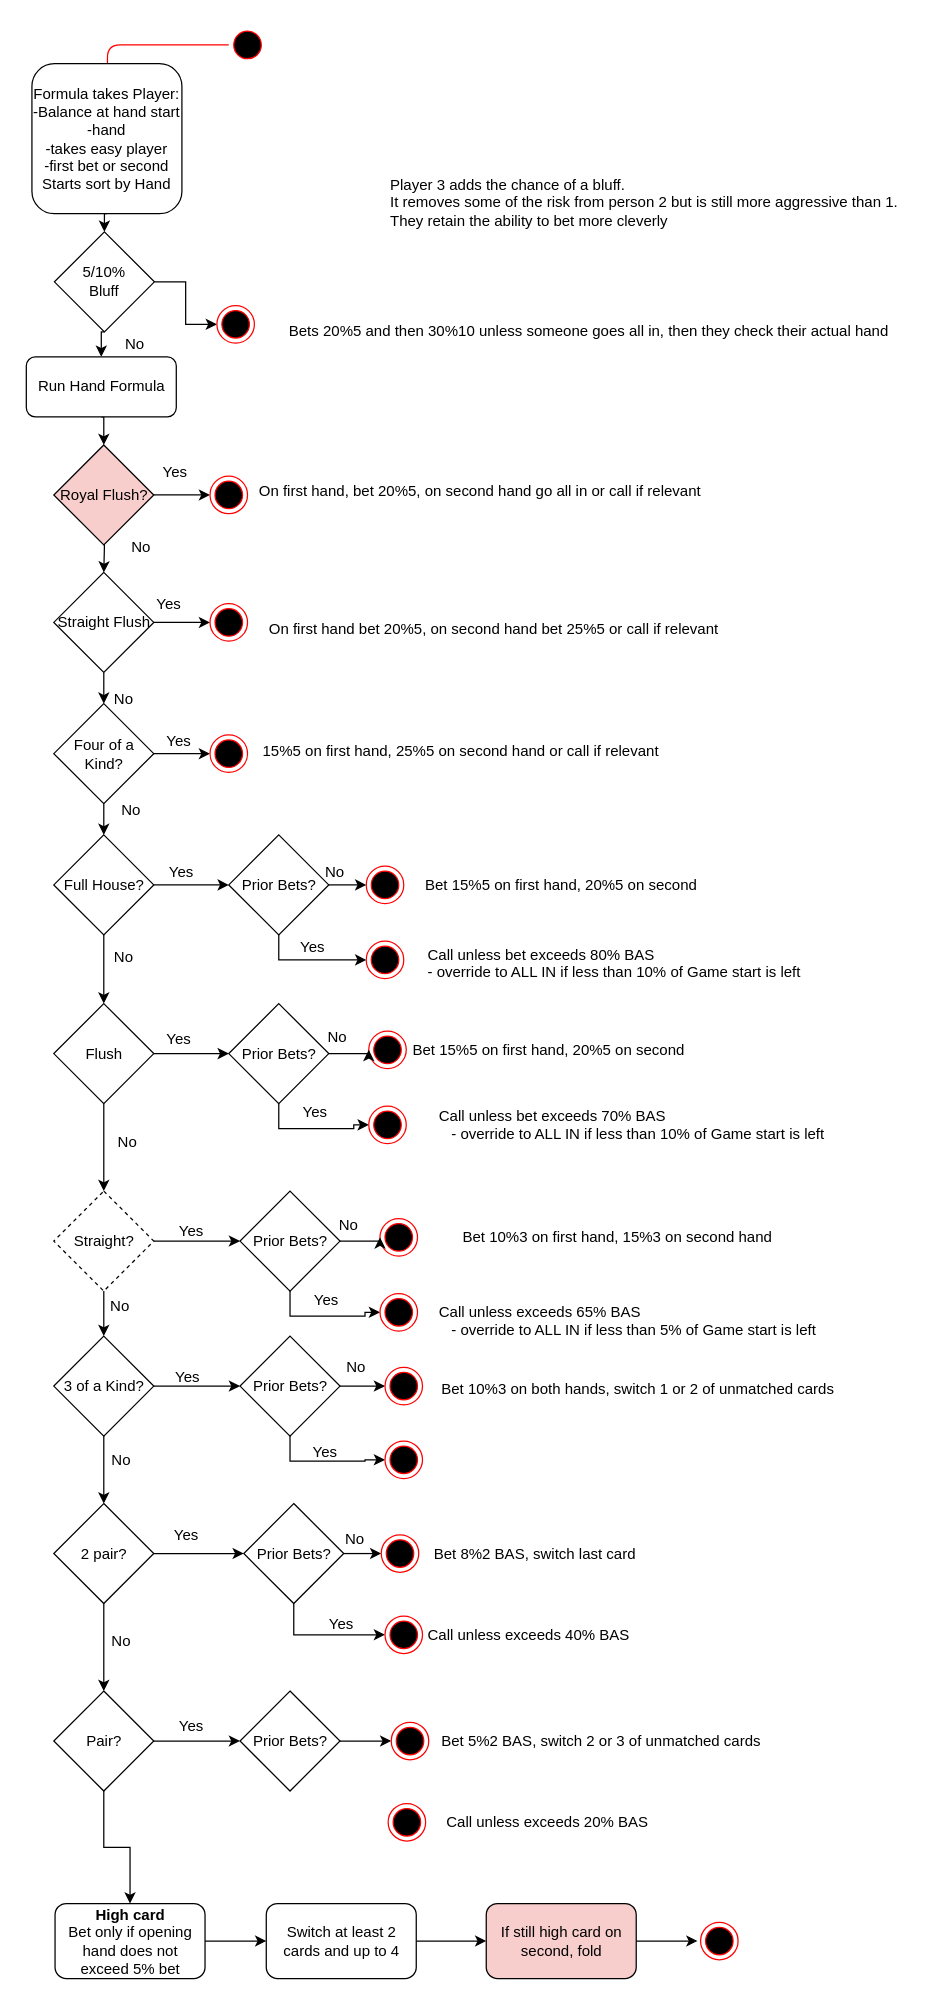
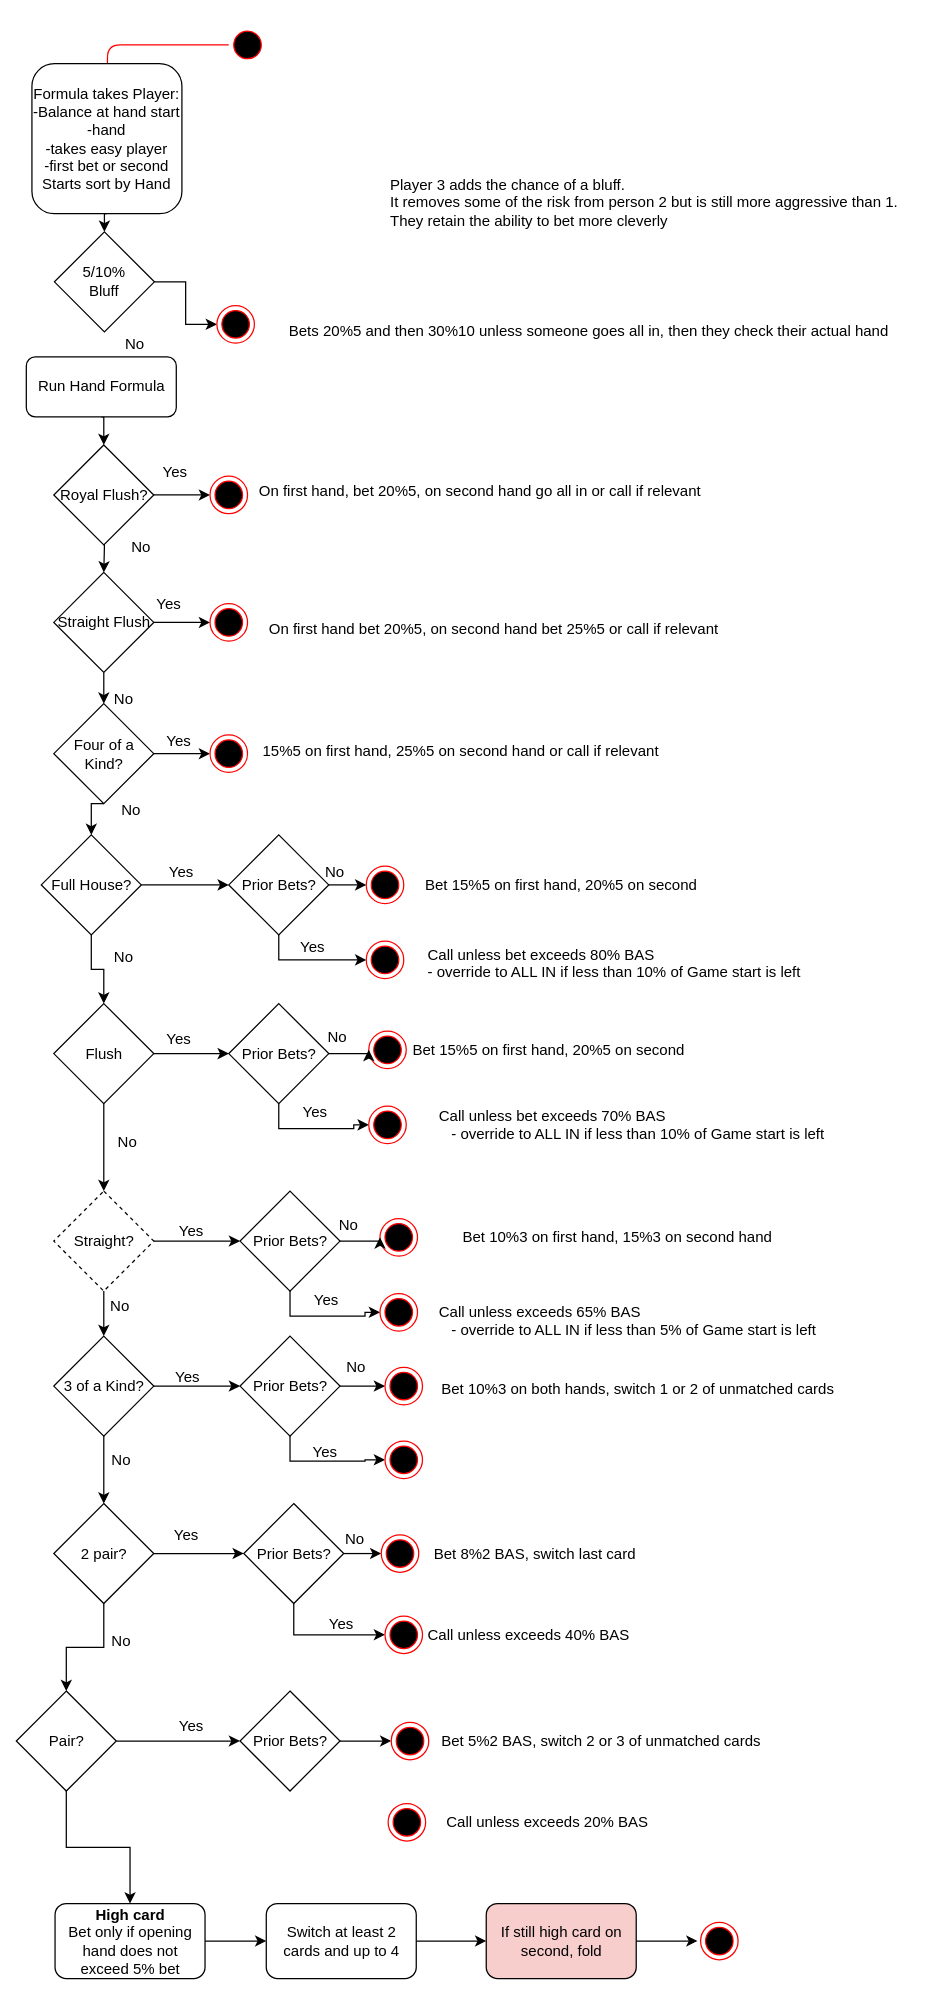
(101, 339) -> none
(104, 495) -> (104, 495)
(104, 885) -> (91, 885)
(104, 1741) -> (66, 1741)
